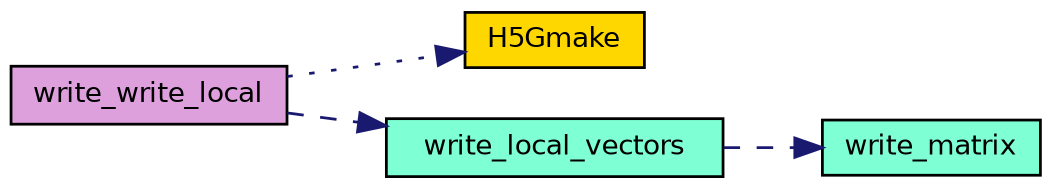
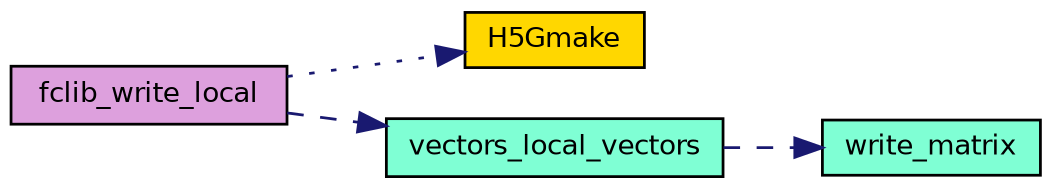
(149, 95) -> (149, 95)
(555, 148) -> (555, 148)
